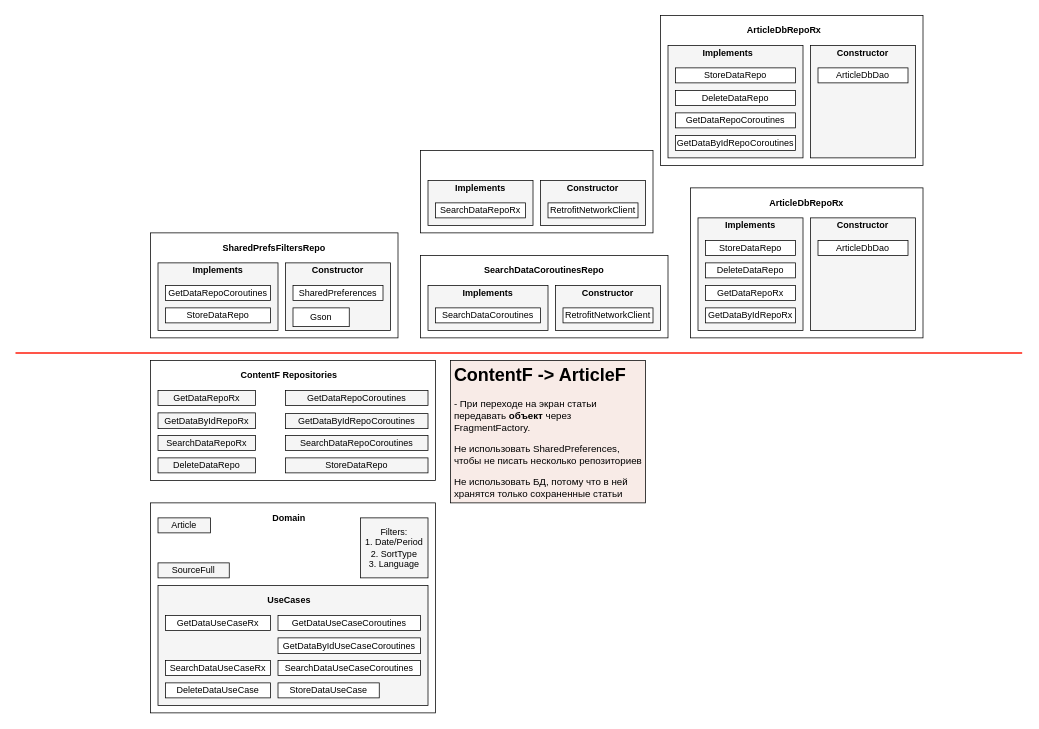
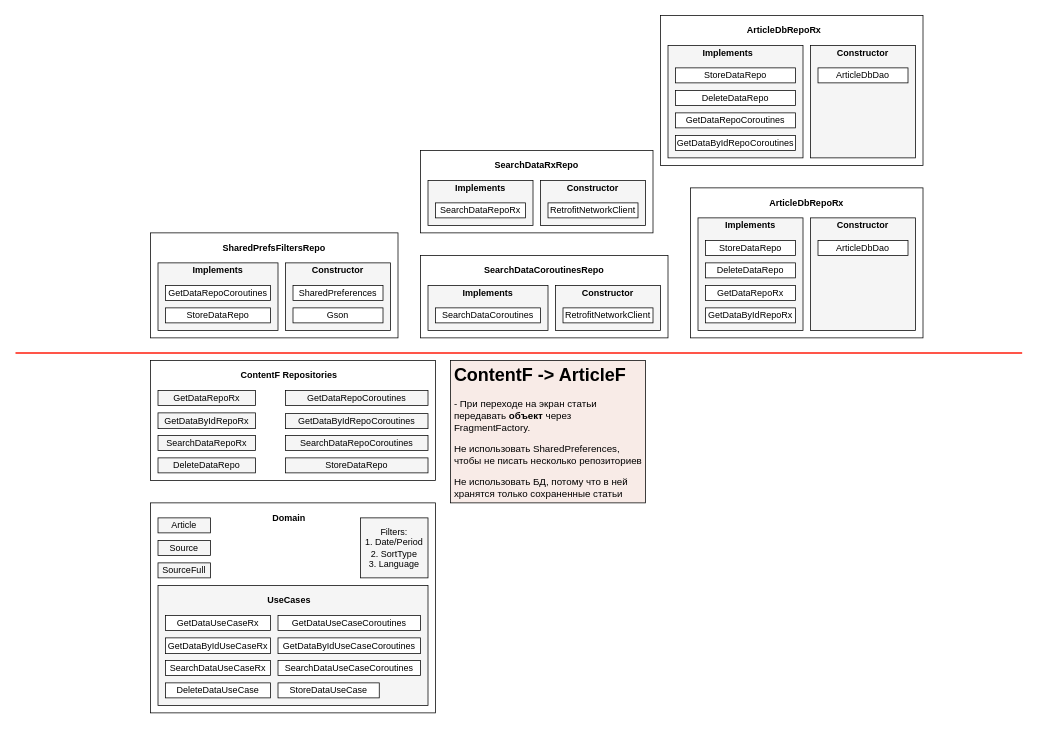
none -> (537, 165)
(321, 317) -> (338, 315)
none -> (184, 548)
(194, 570) -> (184, 570)
none -> (218, 646)
